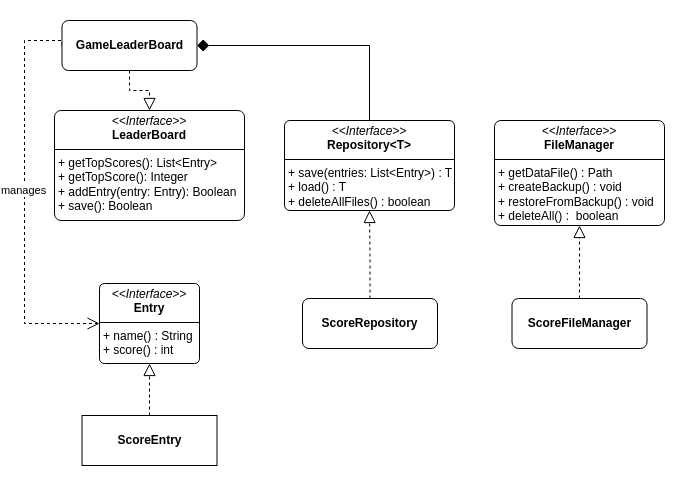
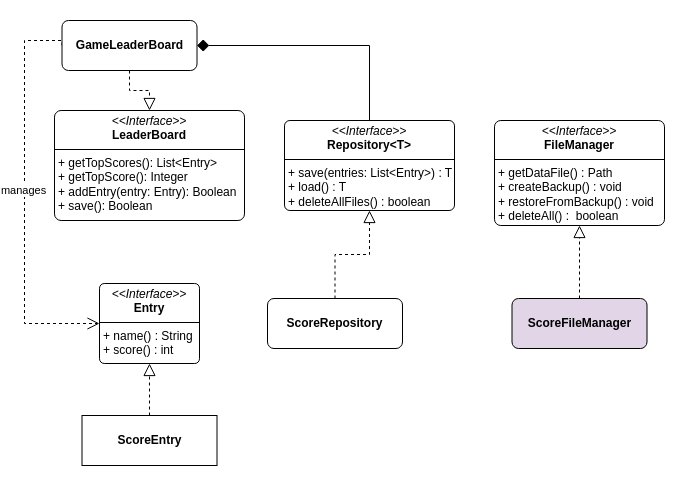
(370, 324) -> (335, 324)
(580, 324) -> (580, 324)
